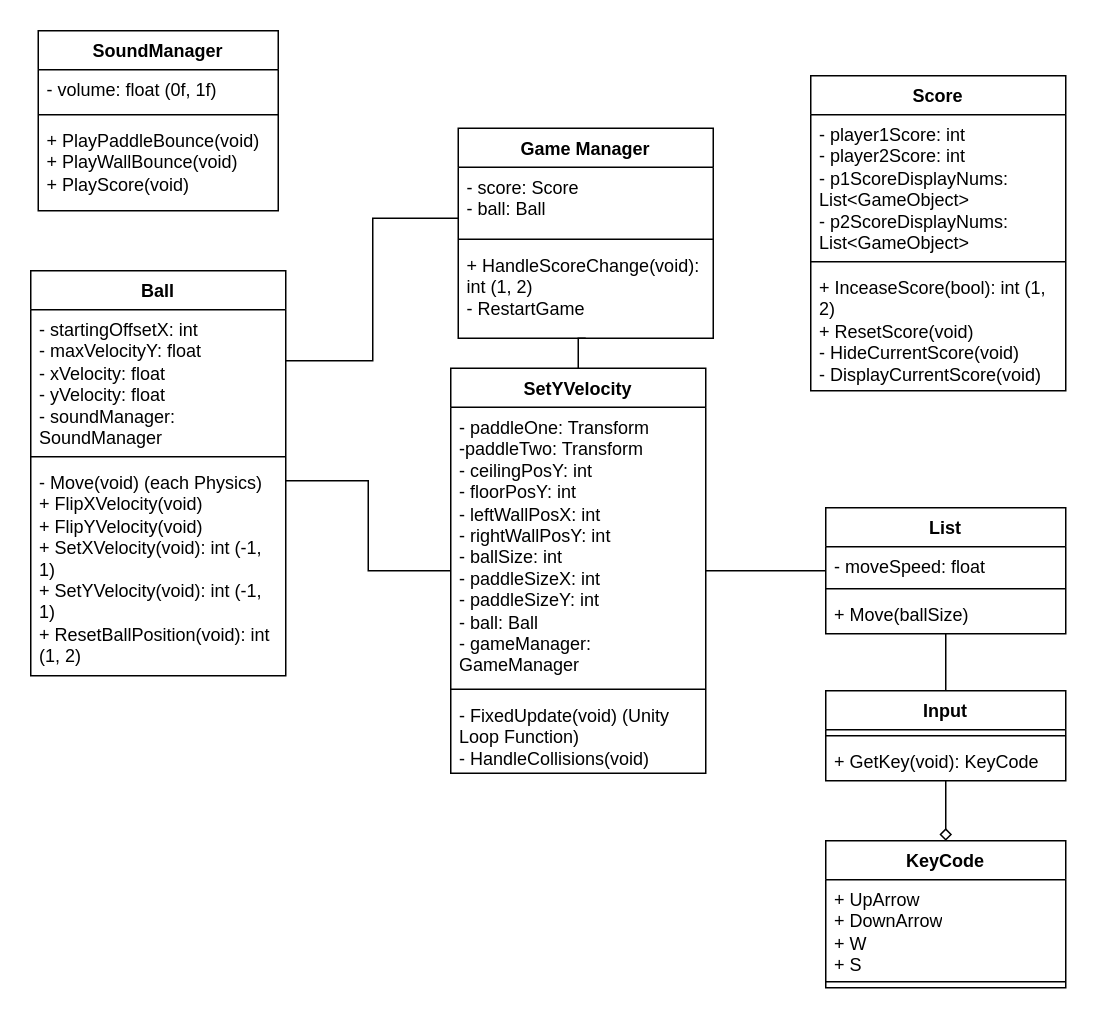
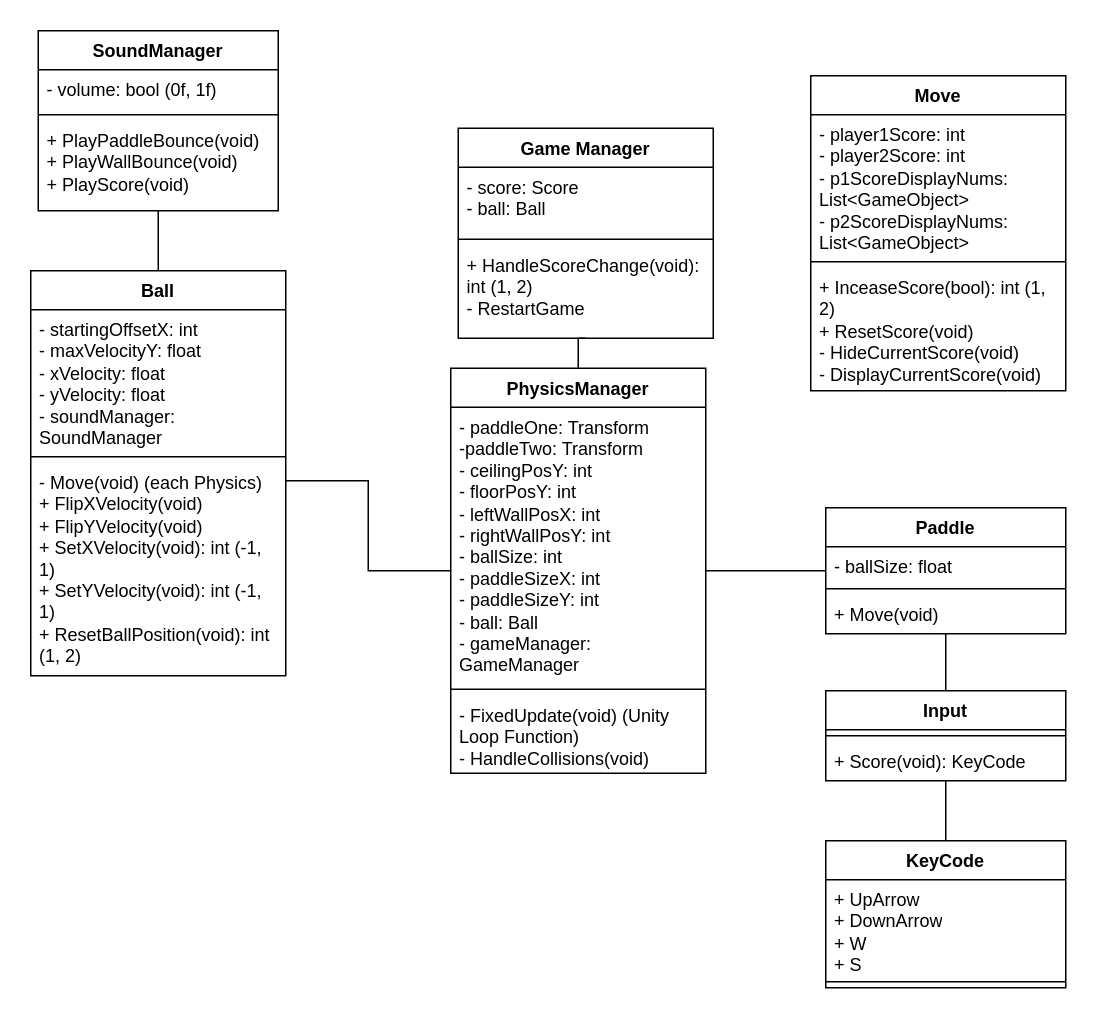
(149, 91) -> (144, 91)
(938, 97) -> (938, 97)
none -> (158, 242)
(373, 291) -> none
(578, 390) -> (578, 390)
(946, 529) -> (946, 529)
(916, 568) -> (904, 568)
(906, 616) -> (891, 616)
(941, 763) -> (936, 763)
(946, 828) -> (946, 834)
